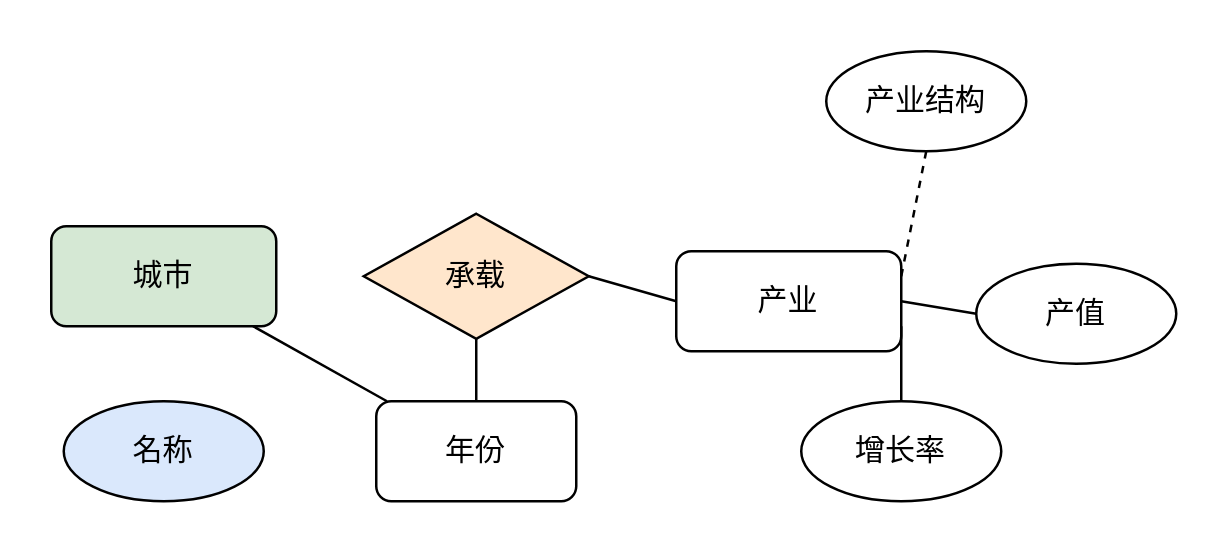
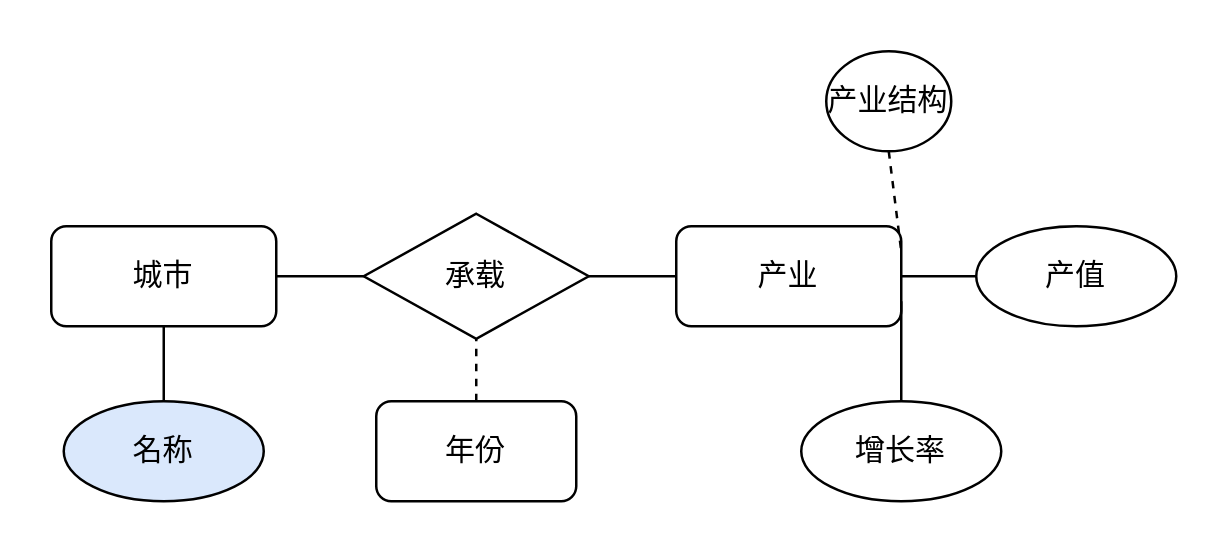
(926, 101) -> (889, 101)
(164, 276) -> (164, 276)
(476, 276) -> (476, 276)
(789, 301) -> (789, 276)
(1076, 314) -> (1076, 276)
none -> (164, 364)
(320, 364) -> (319, 276)
(476, 369) -> (476, 369)
